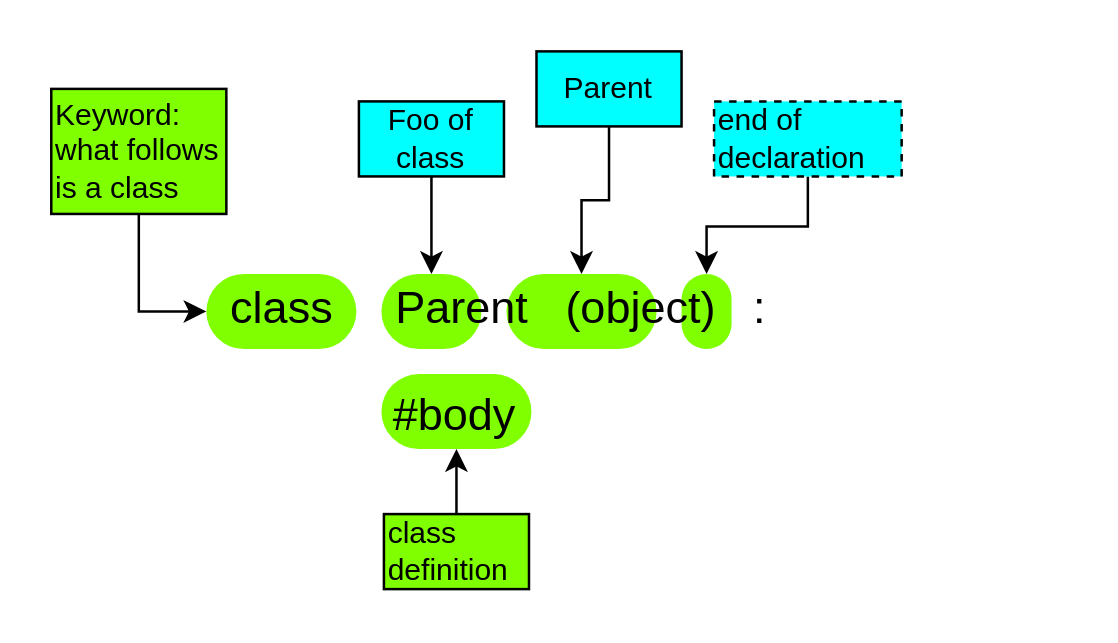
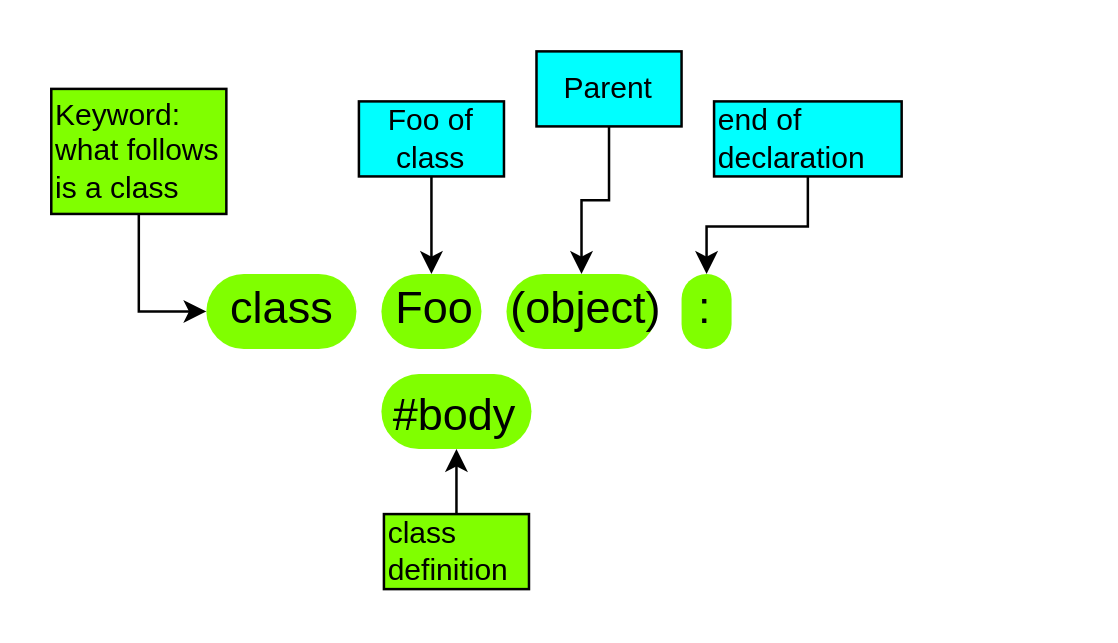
(808, 139) -> (808, 139)
(456, 364) -> (431, 364)
